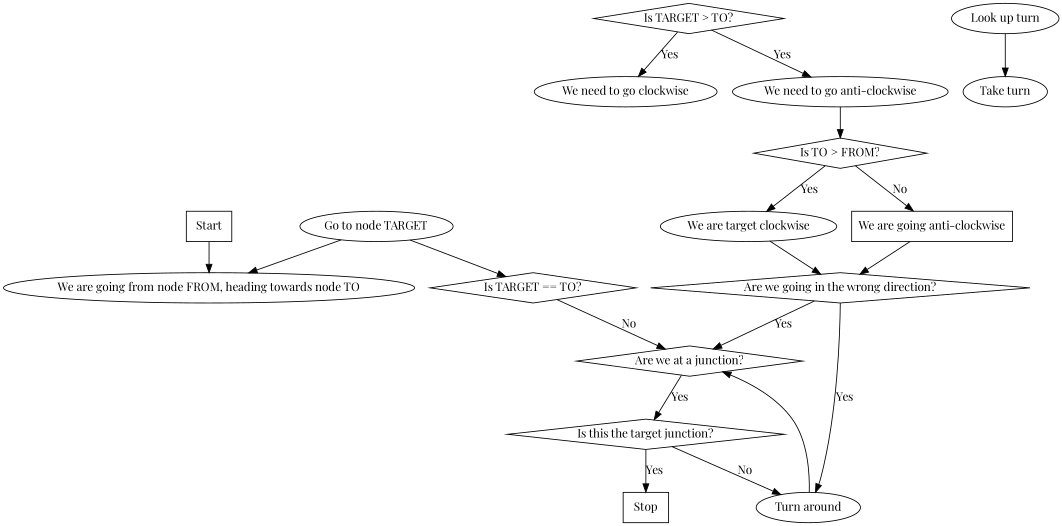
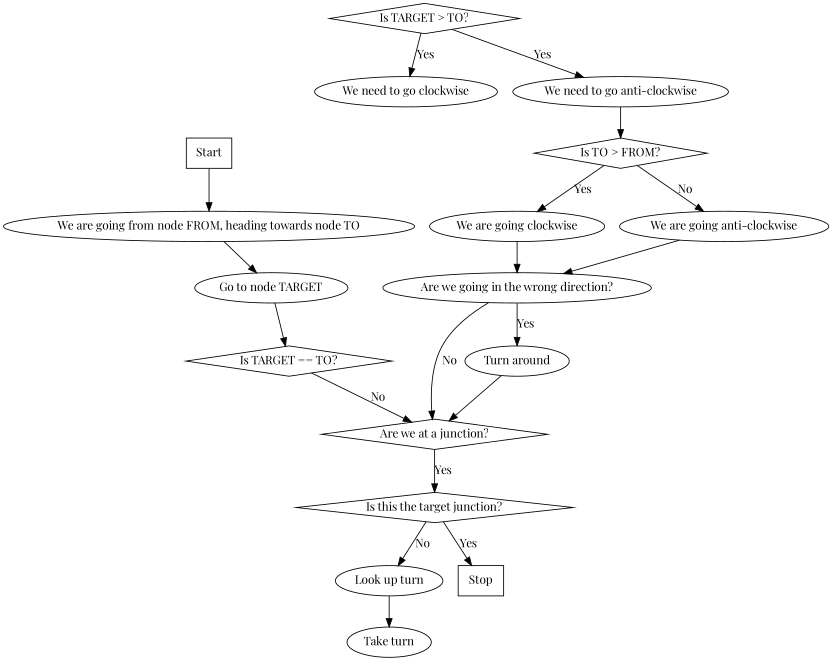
(749, 226) -> (517, 226)
(932, 226) -> (724, 226)
(299, 255) -> (237, 254)
(840, 288) -> (517, 288)
(783, 324) -> (450, 361)
(723, 469) -> (414, 540)
